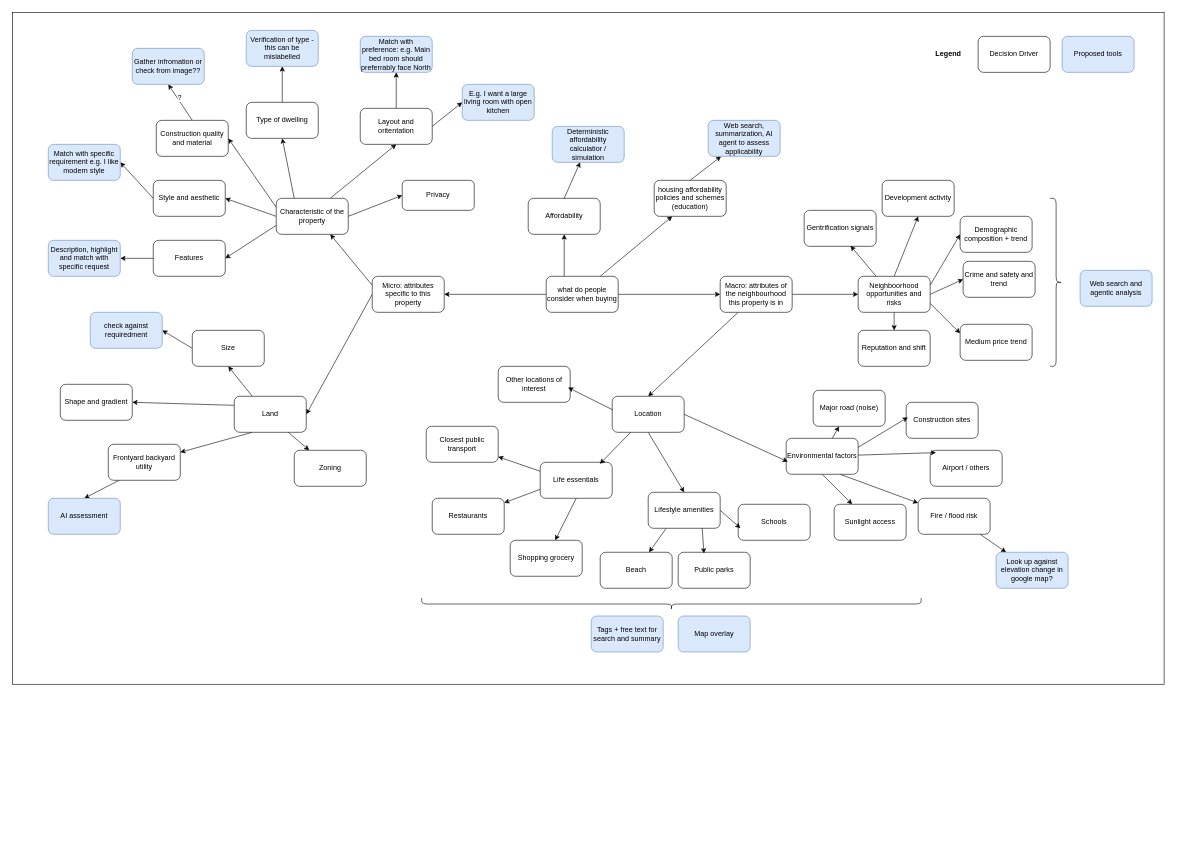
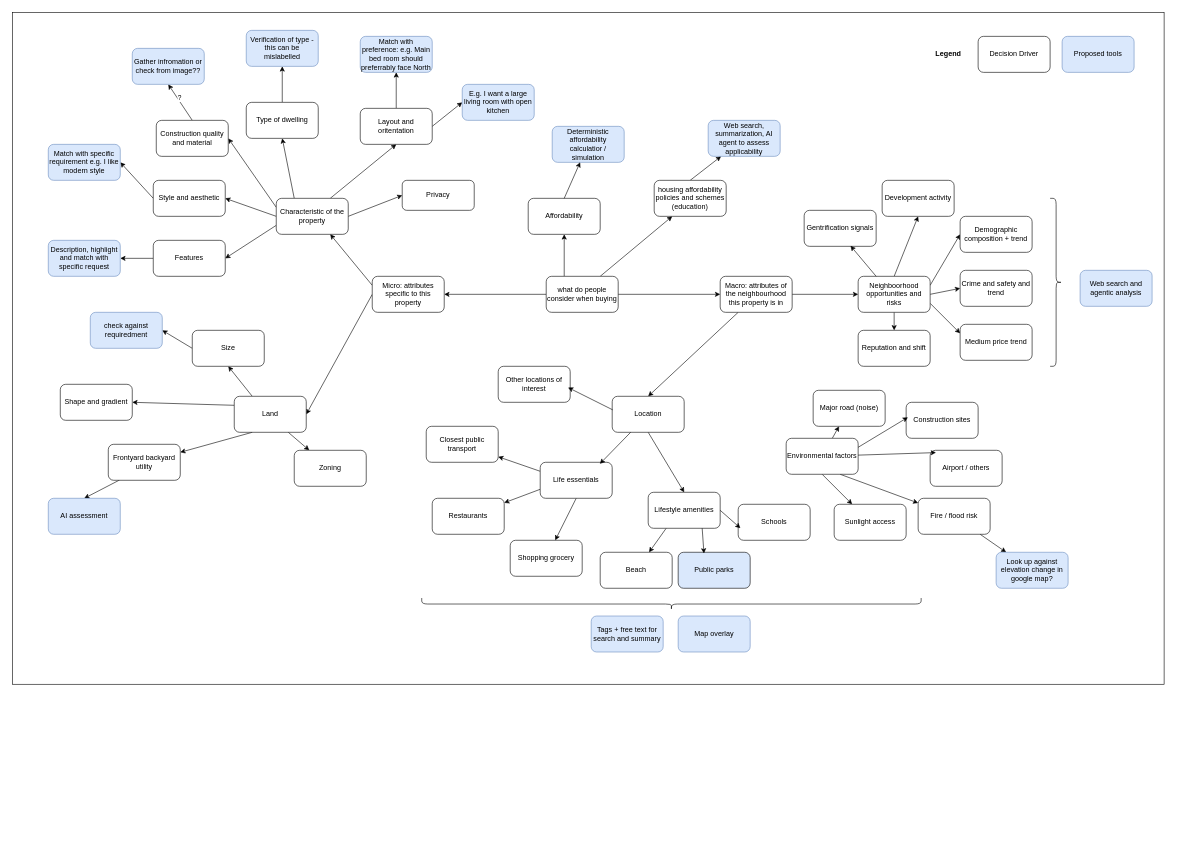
(999, 279) -> (996, 288)
(734, 437) -> none
(714, 570) -> (714, 570)
